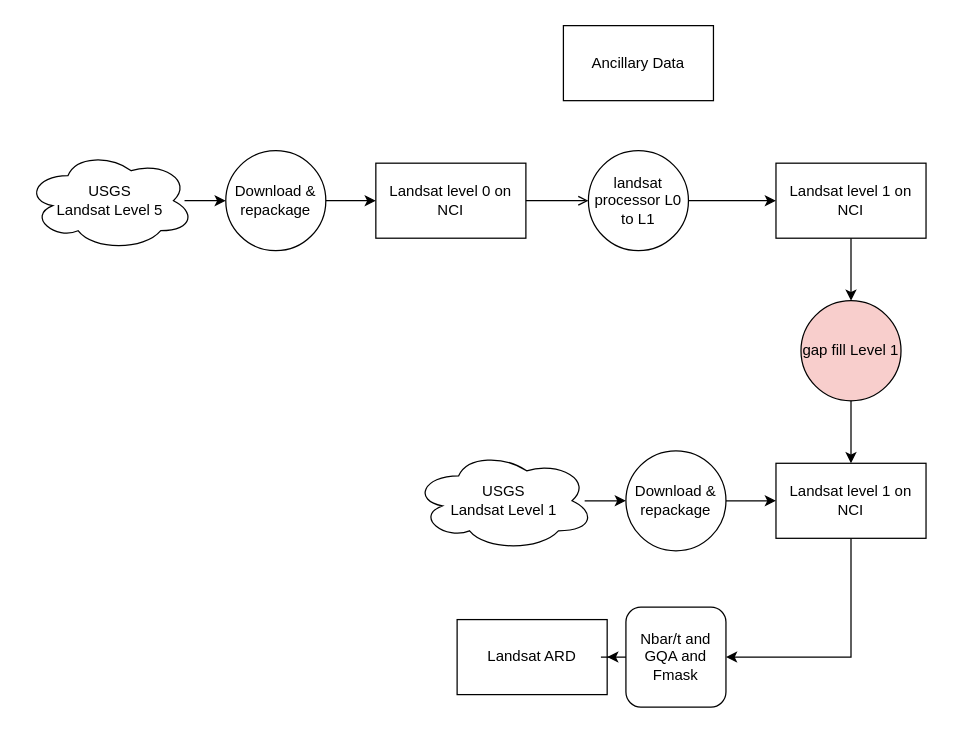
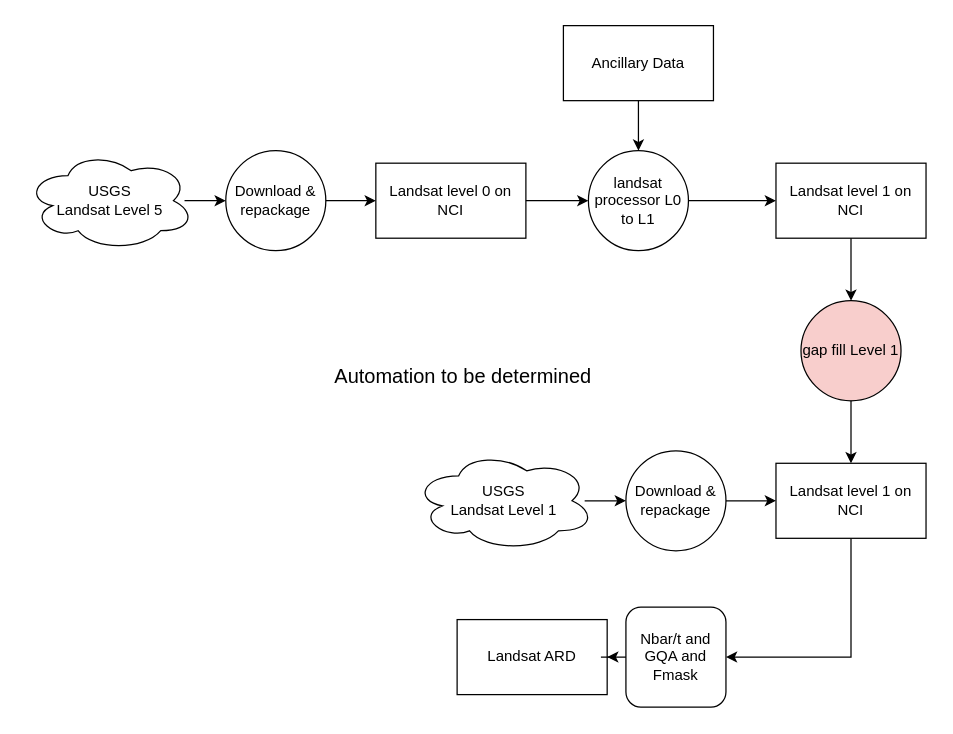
none -> (638, 122)
(580, 201) -> (578, 201)
none -> (463, 376)
